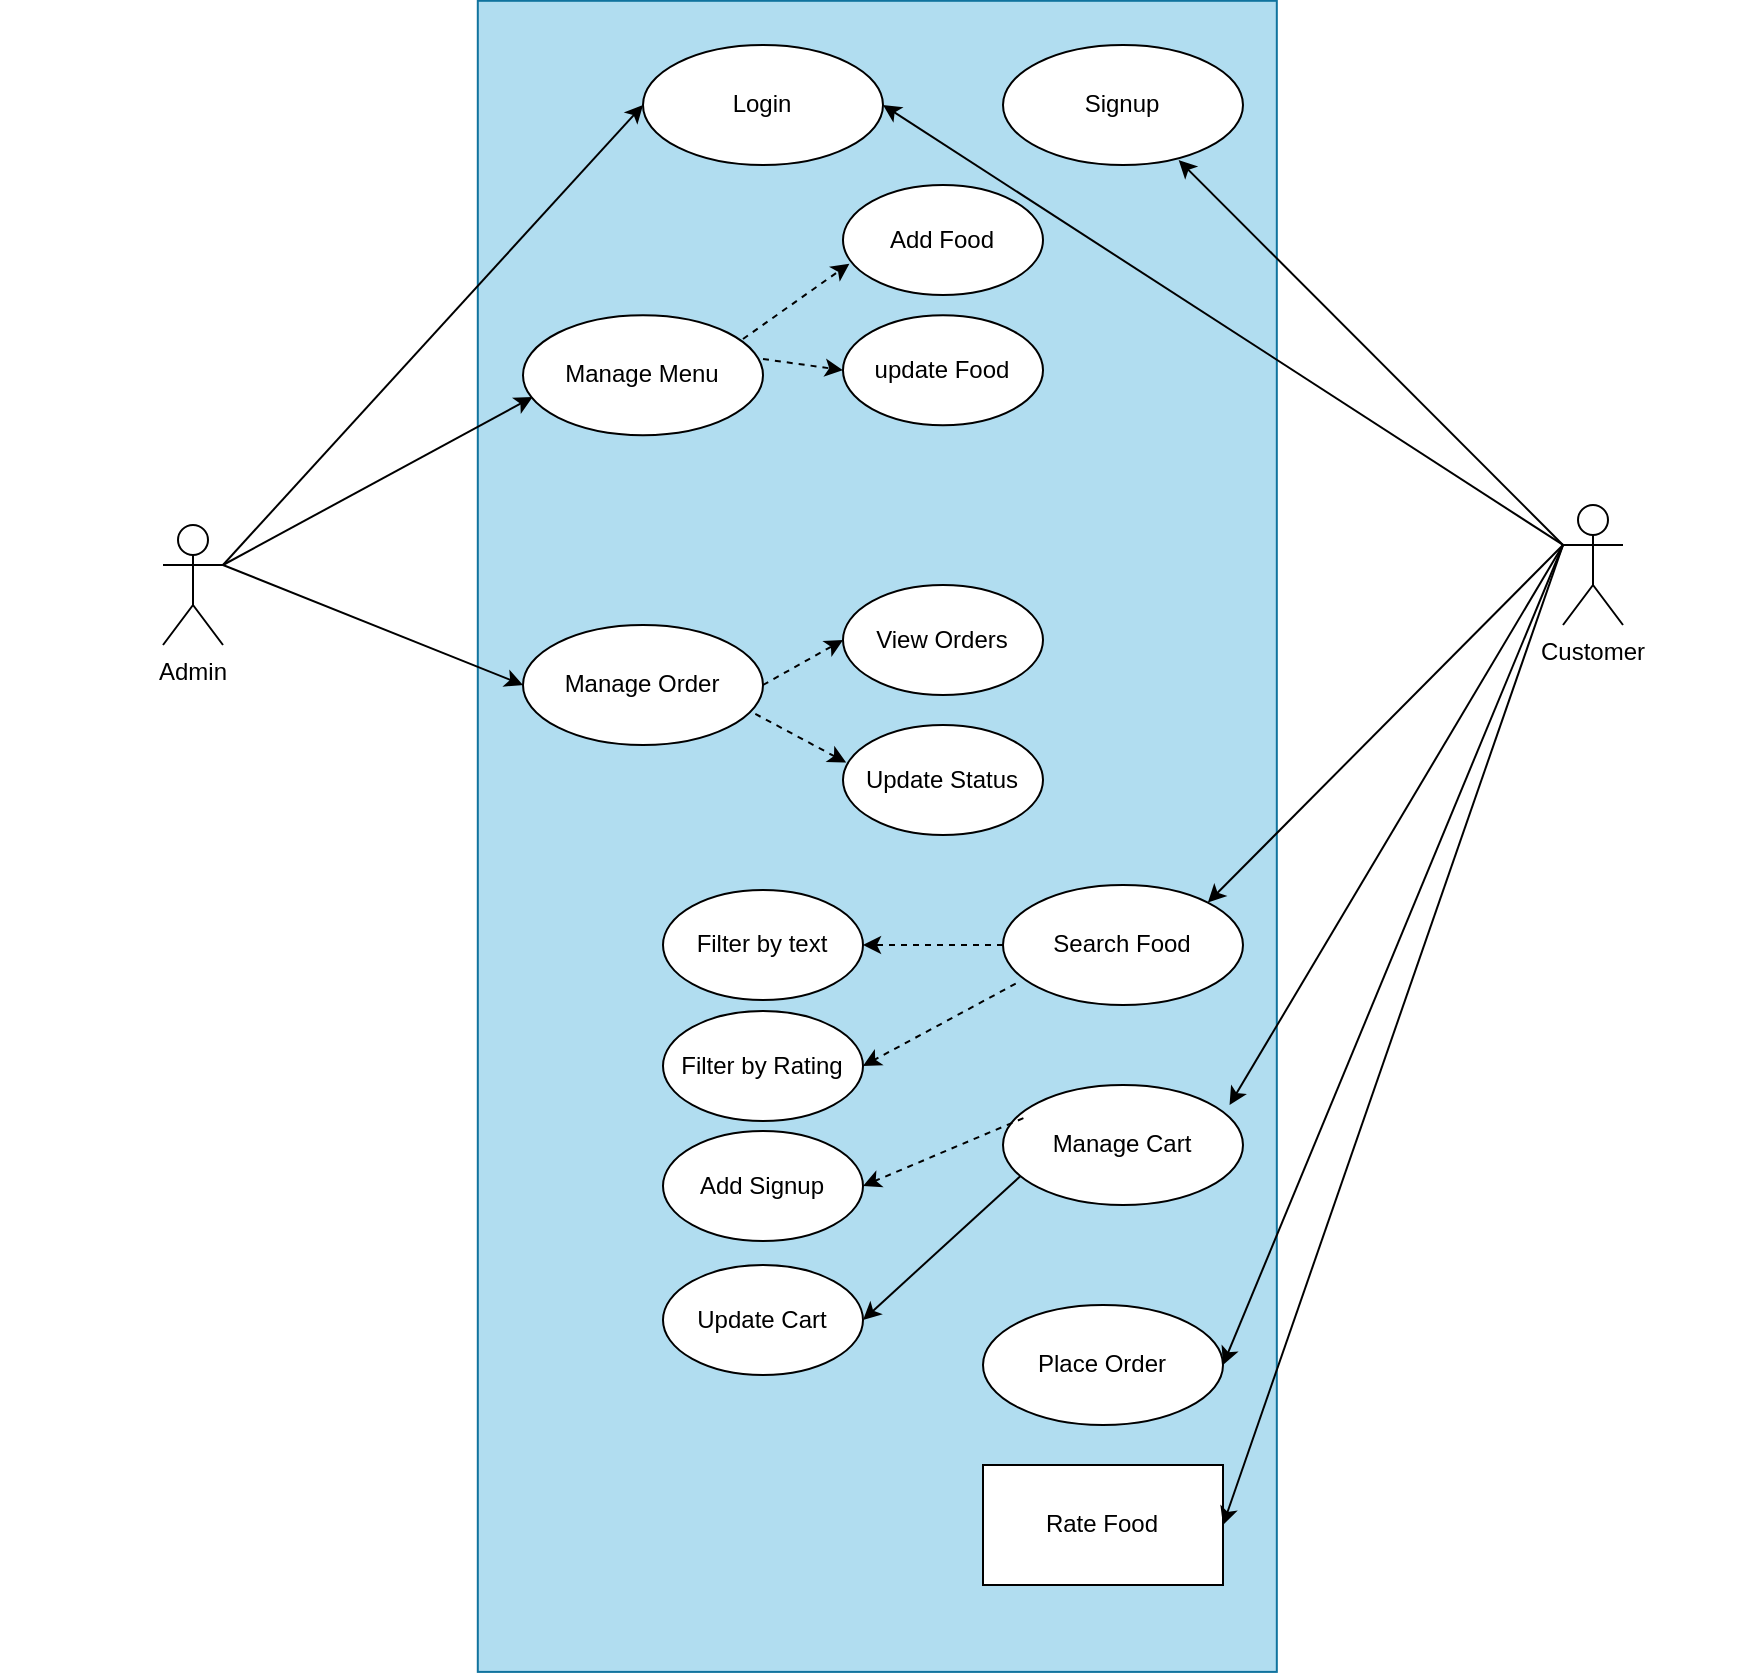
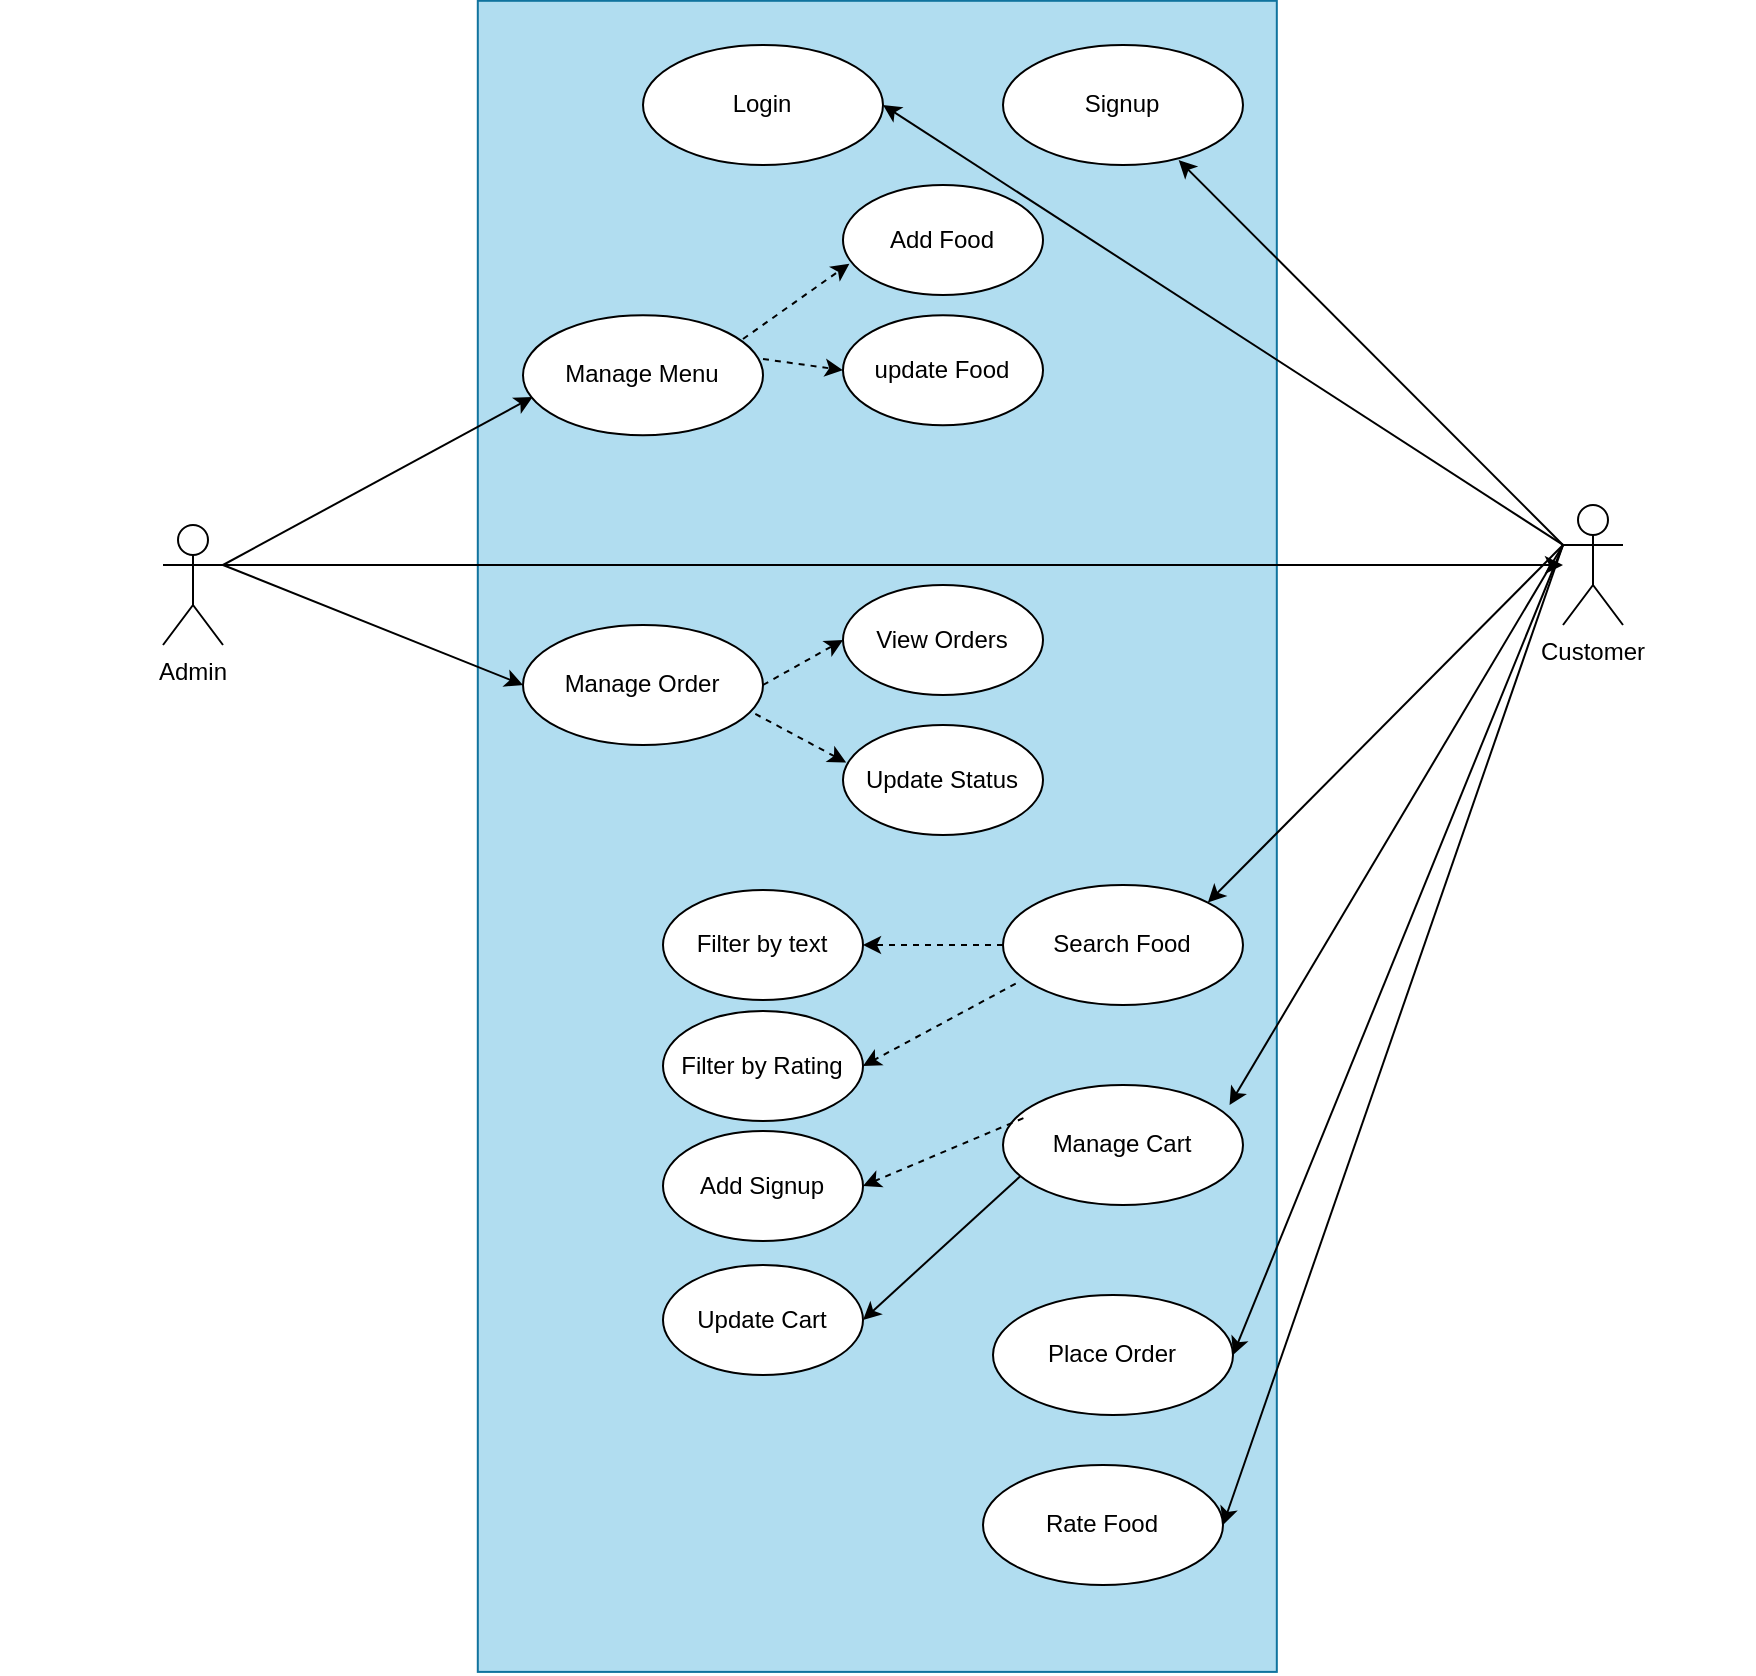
(431, 337) -> (885, 565)
(1103, 1365) -> (1113, 1355)
(1103, 1525) -> (1103, 1525)
